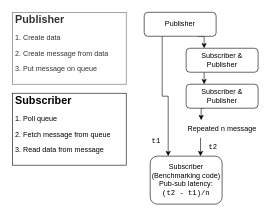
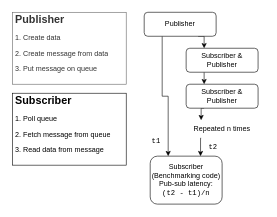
(222, 129) -> (222, 129)
